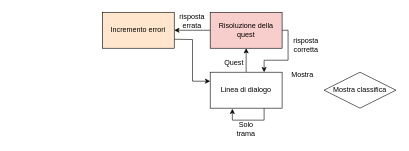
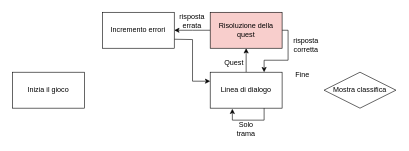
(138, 30) -> (138, 30)
(303, 75) -> (303, 75)
none -> (48, 90)
